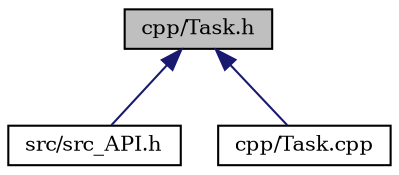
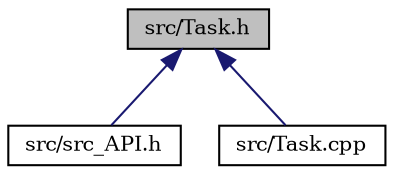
(198, 29) -> (198, 29)
(304, 145) -> (302, 145)
